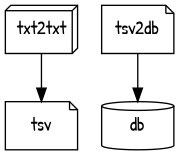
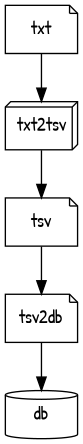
(41, 29) -> (41, 126)
none -> (41, 29)
none -> (41, 264)
